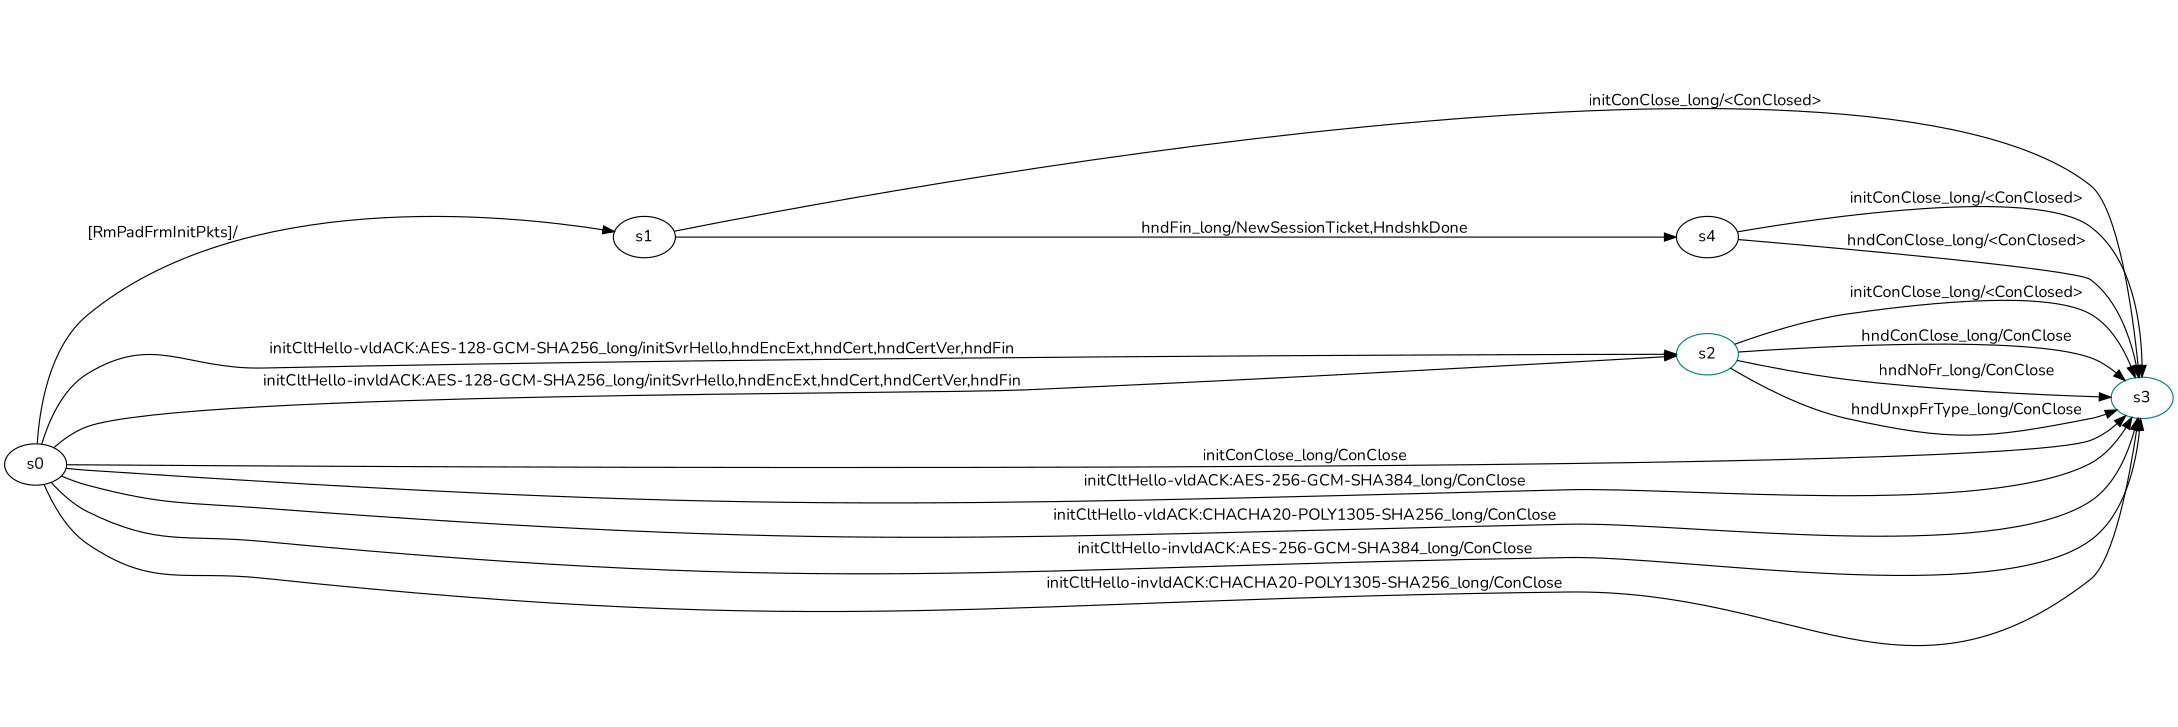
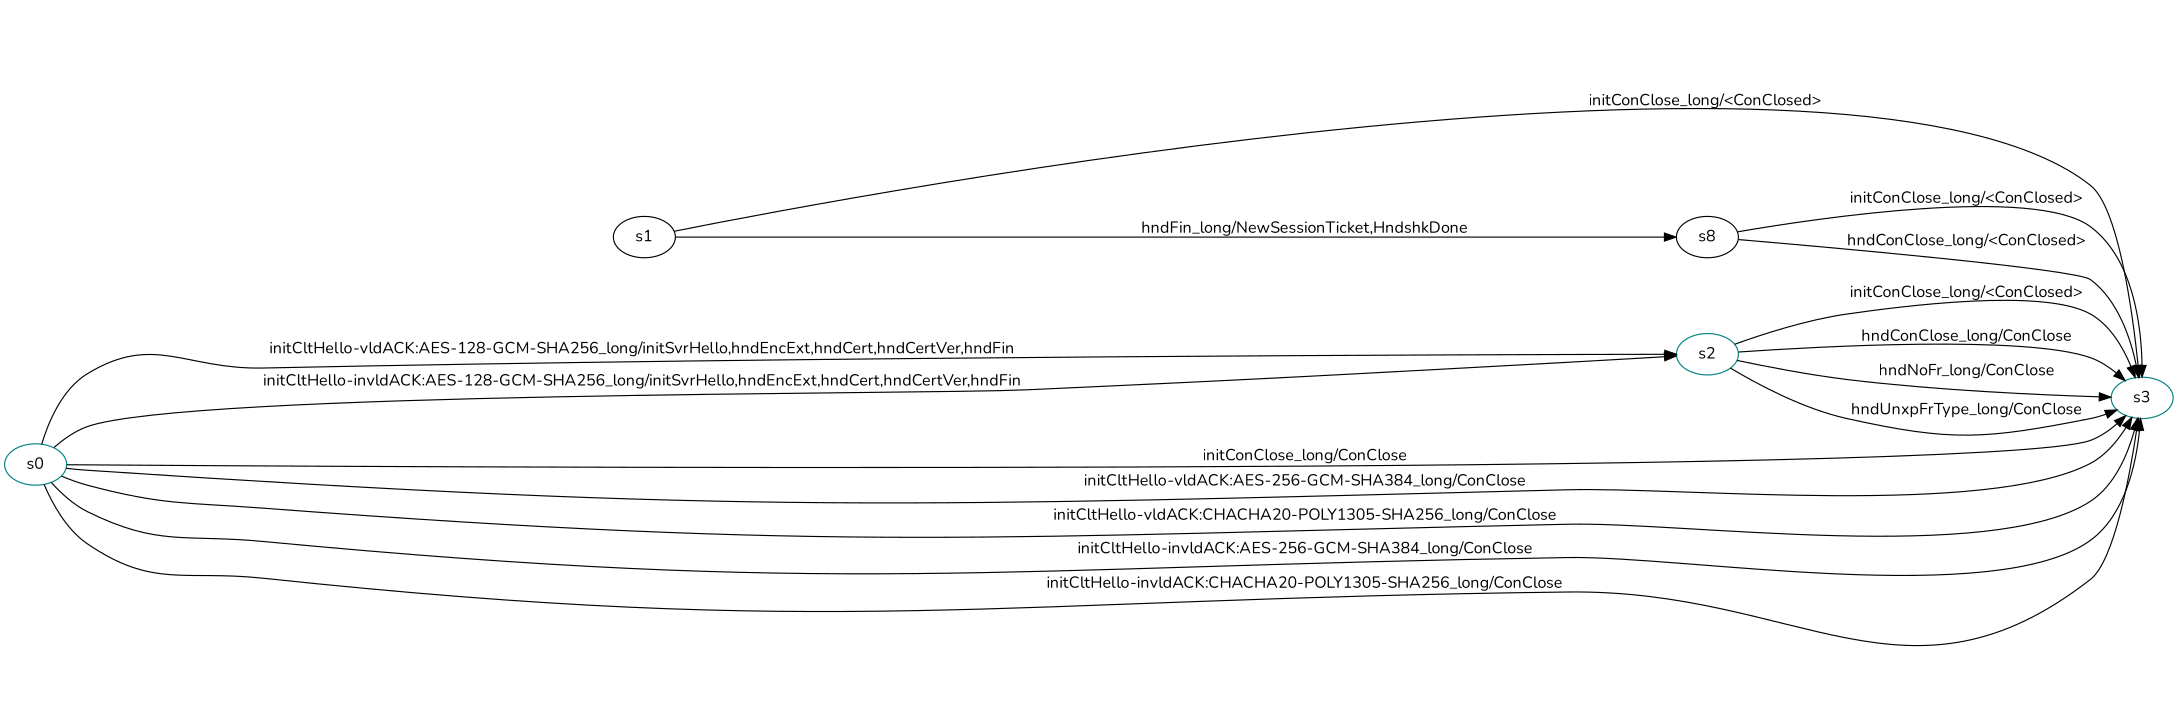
(266, 234) -> none
(1707, 237) -> (1707, 237)
(36, 465) -> (36, 465)
